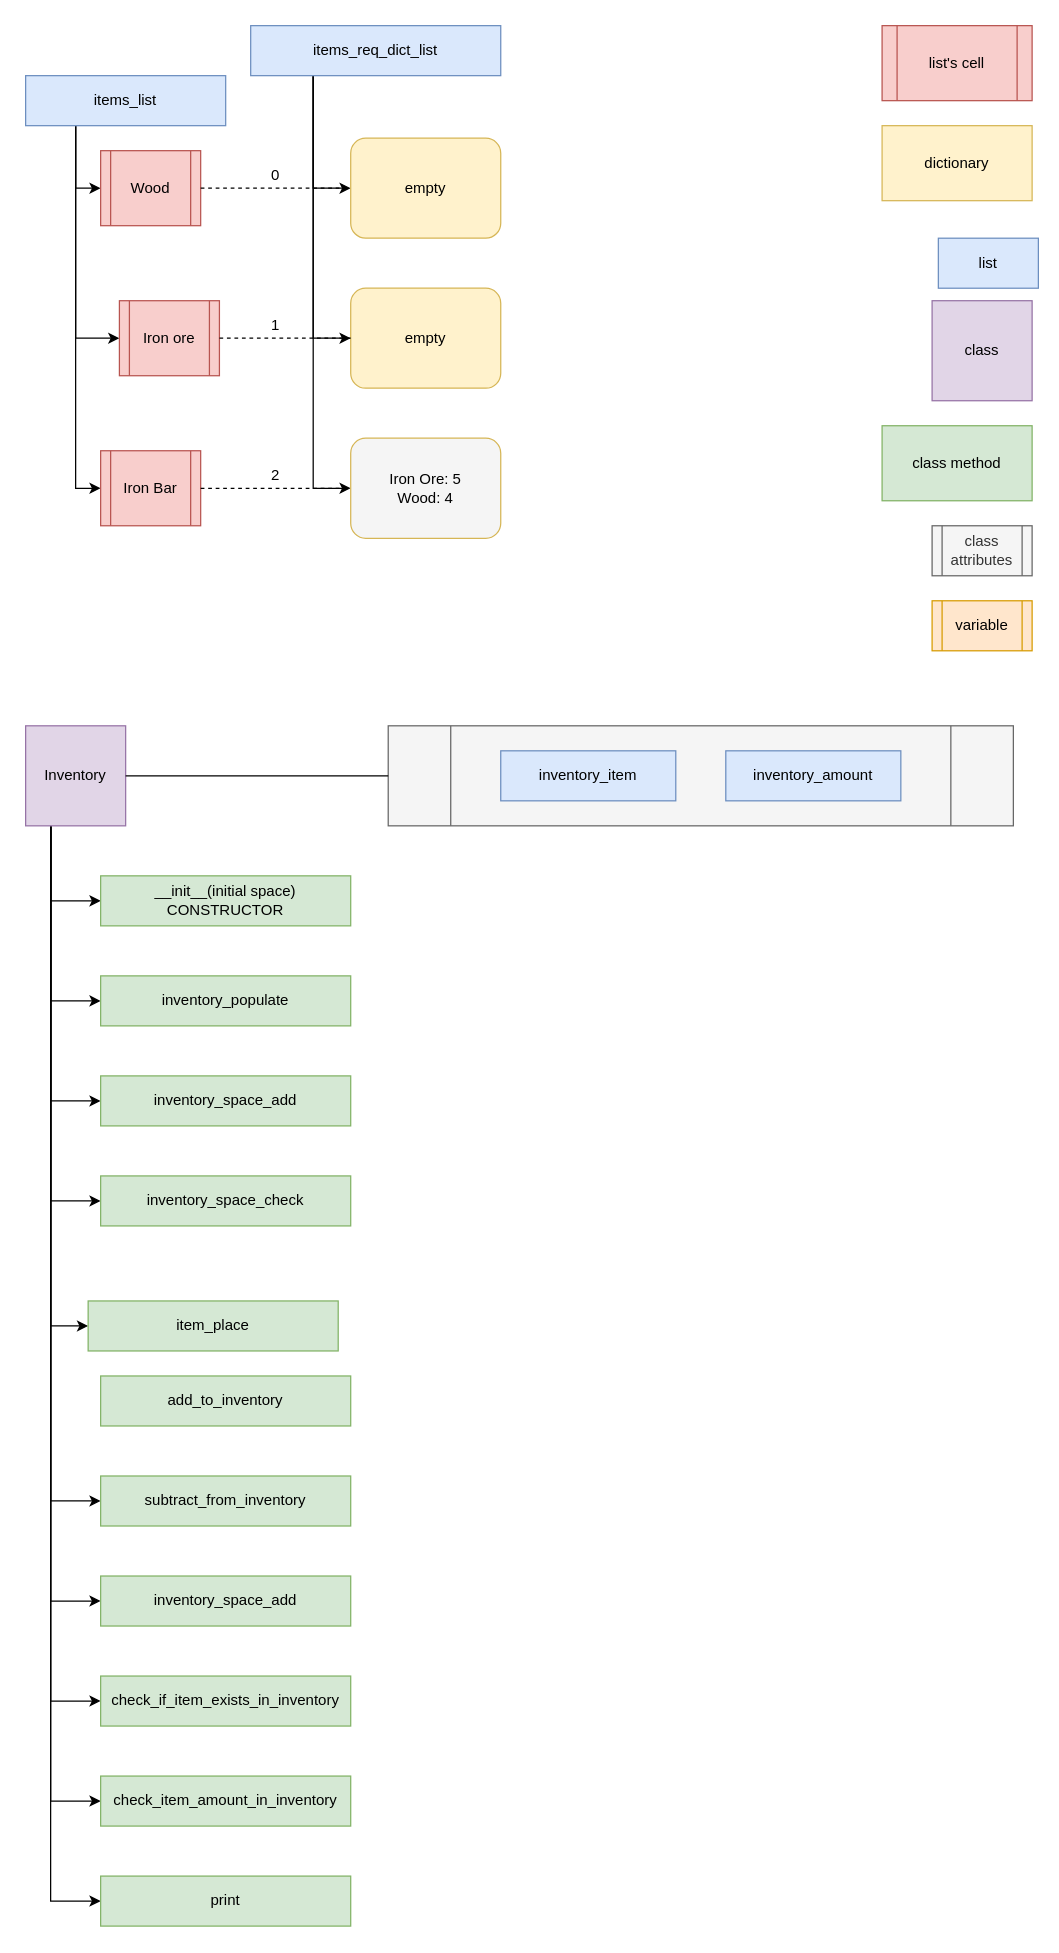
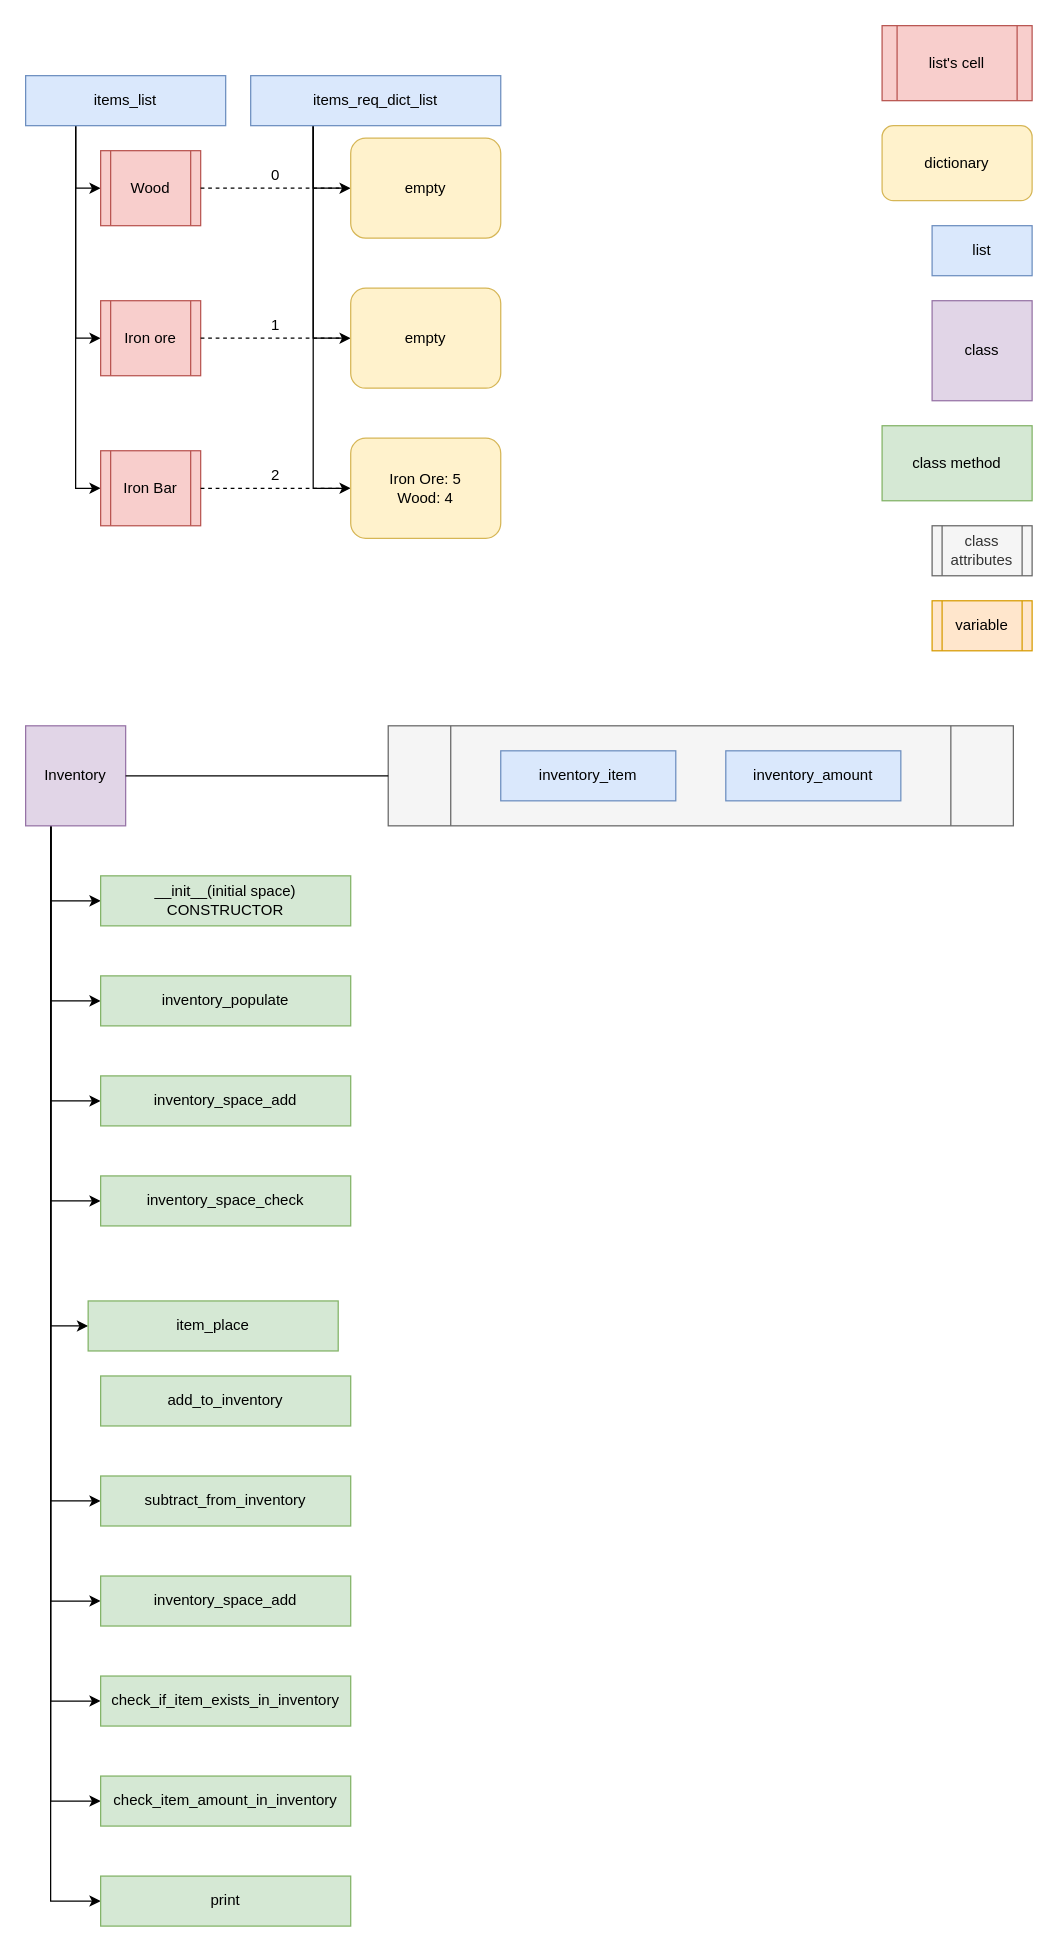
(376, 51) -> (376, 101)
(957, 163) -> (957, 163)
(988, 263) -> (982, 251)
(169, 338) -> (151, 338)
(426, 488) -> (426, 488)
